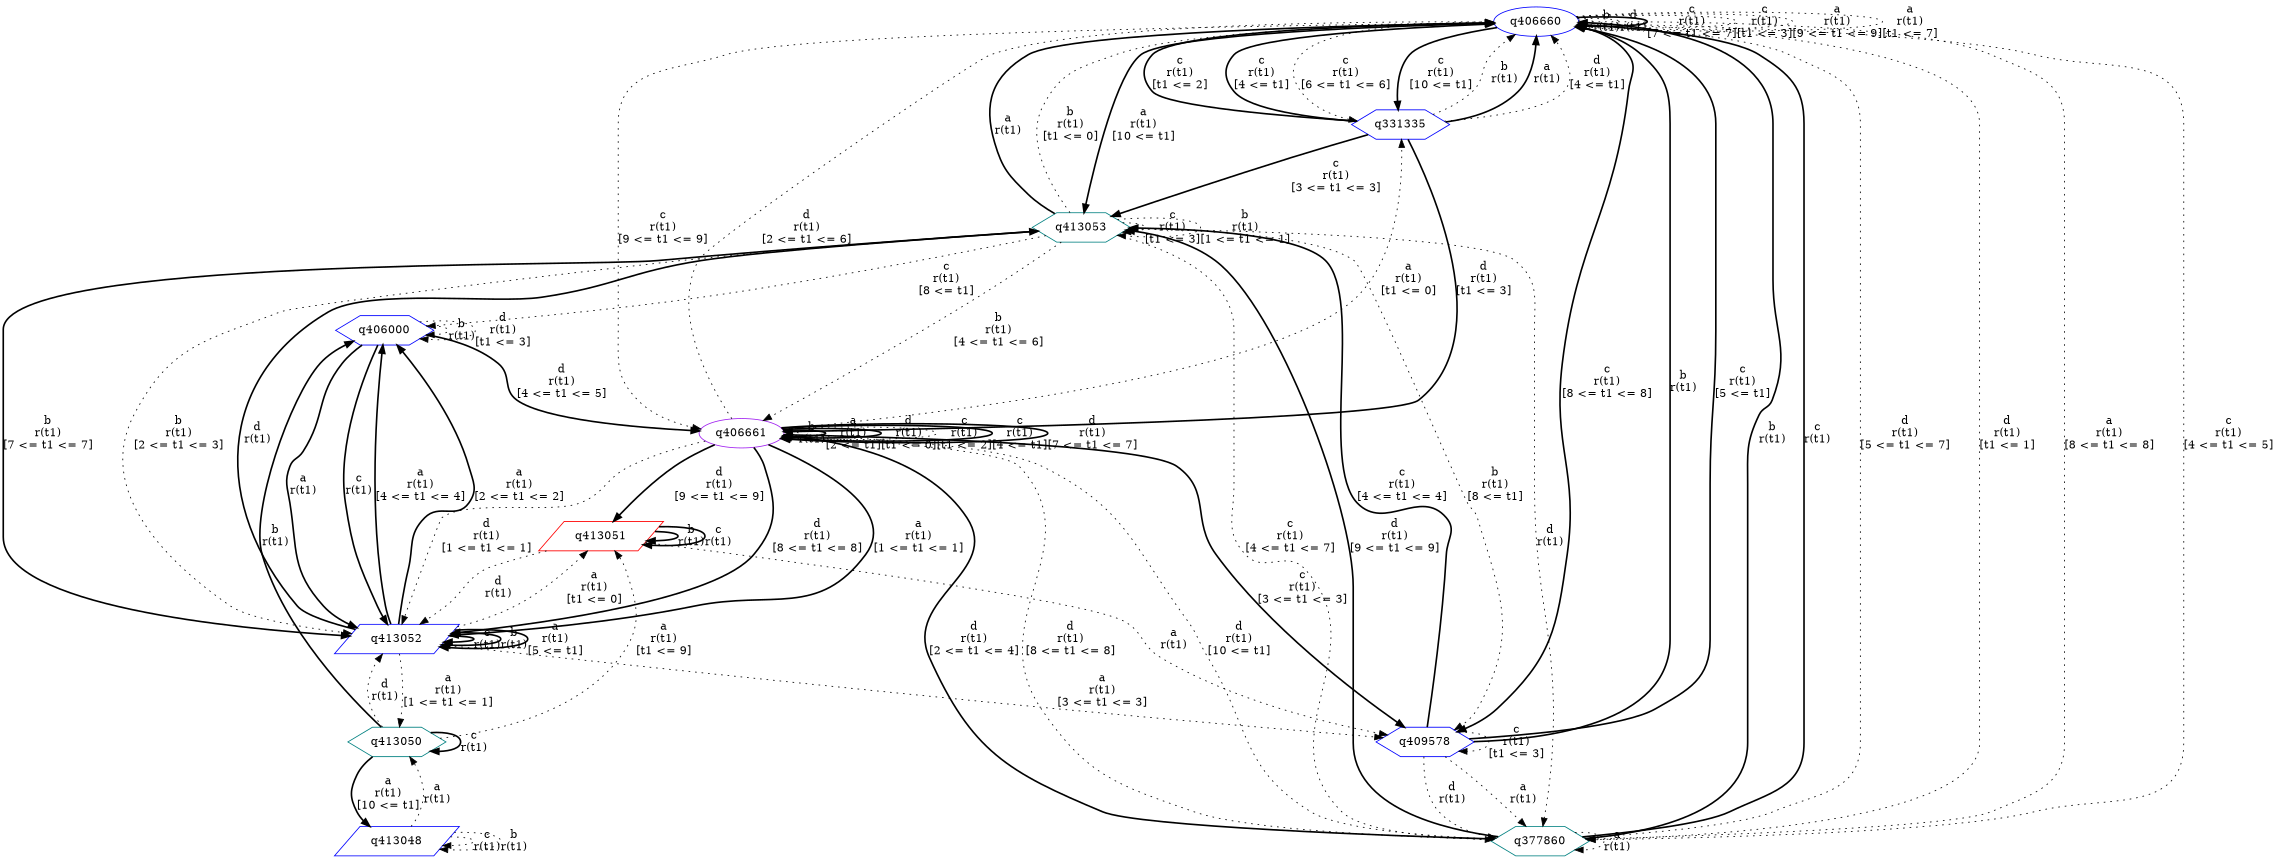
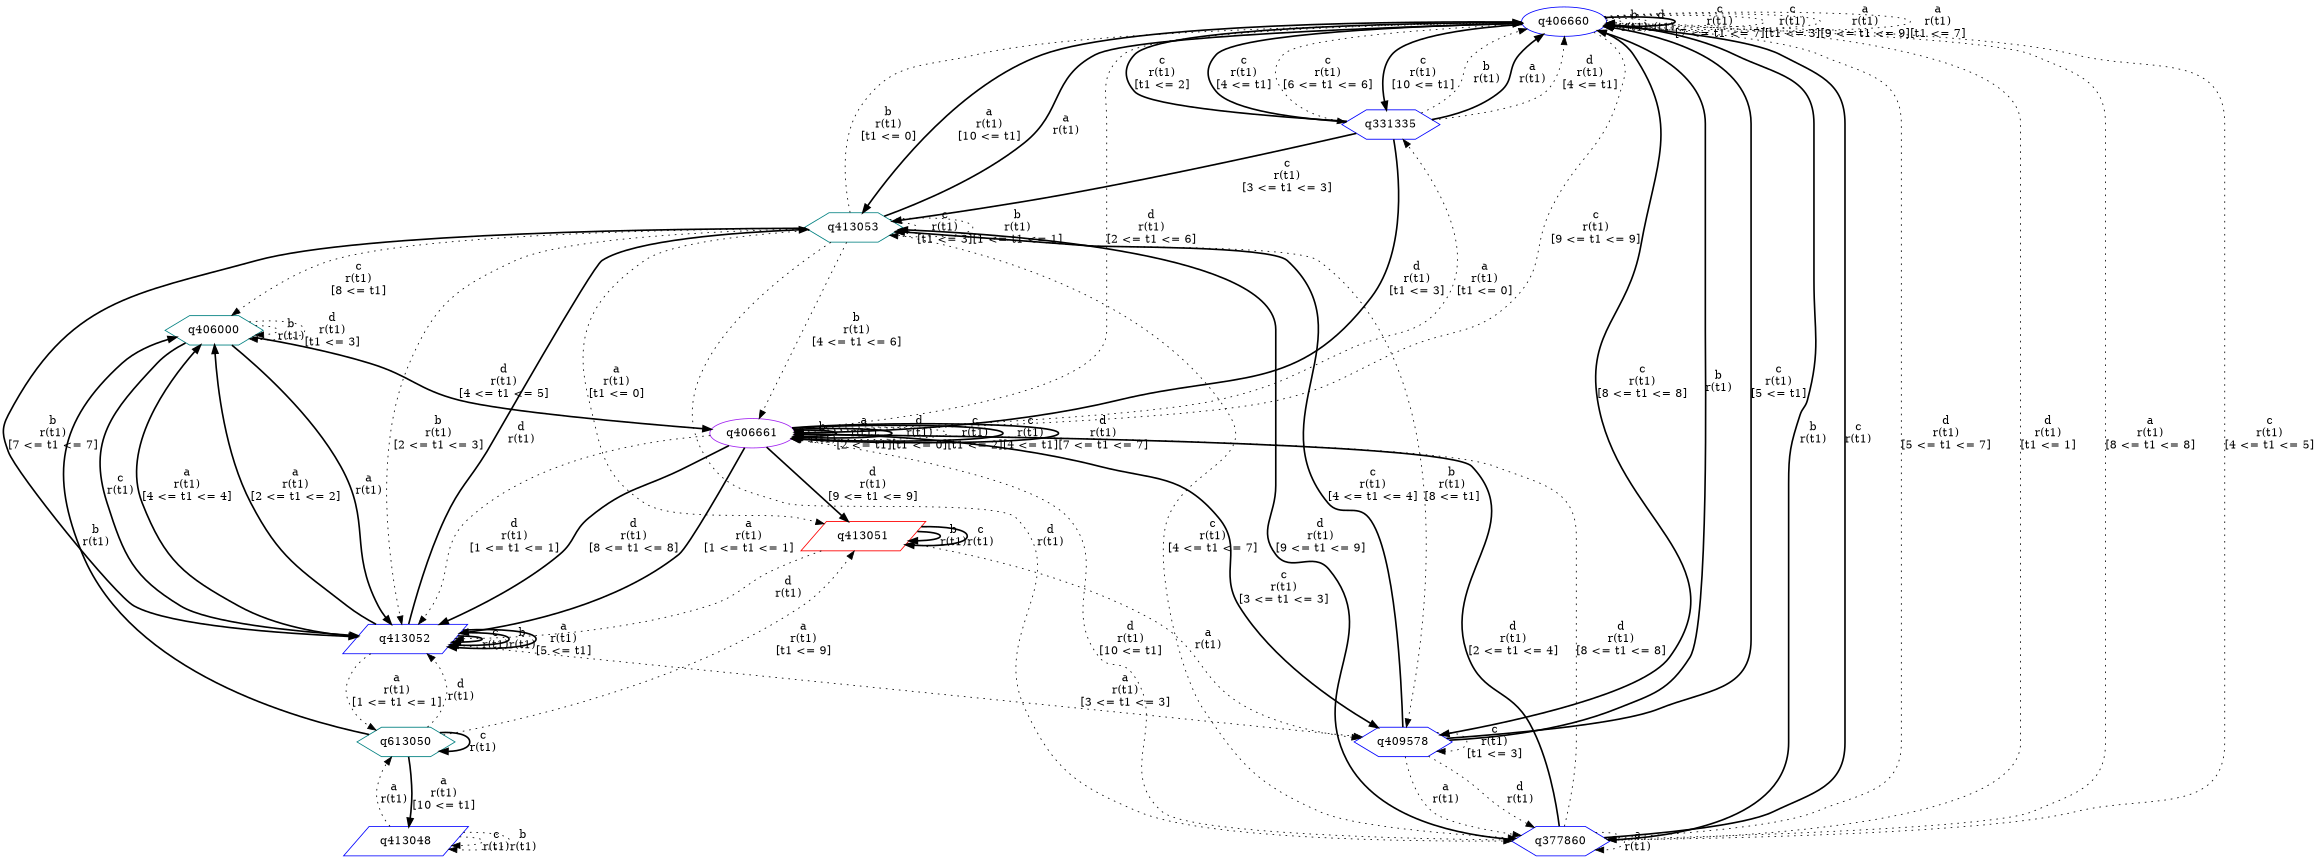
(385, 330) -> (214, 330)
(525, 601) -> (585, 382)
(397, 742) -> (406, 742)
(1540, 841) -> (1561, 841)
